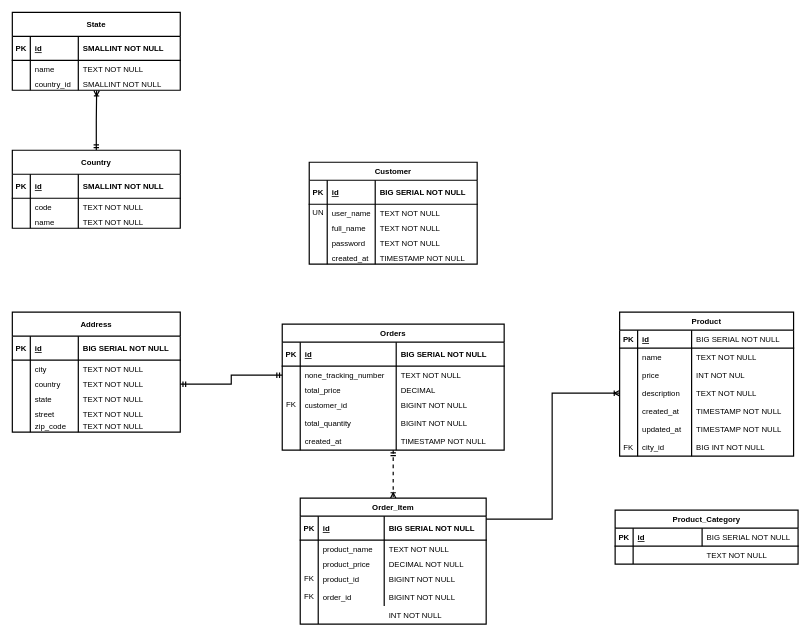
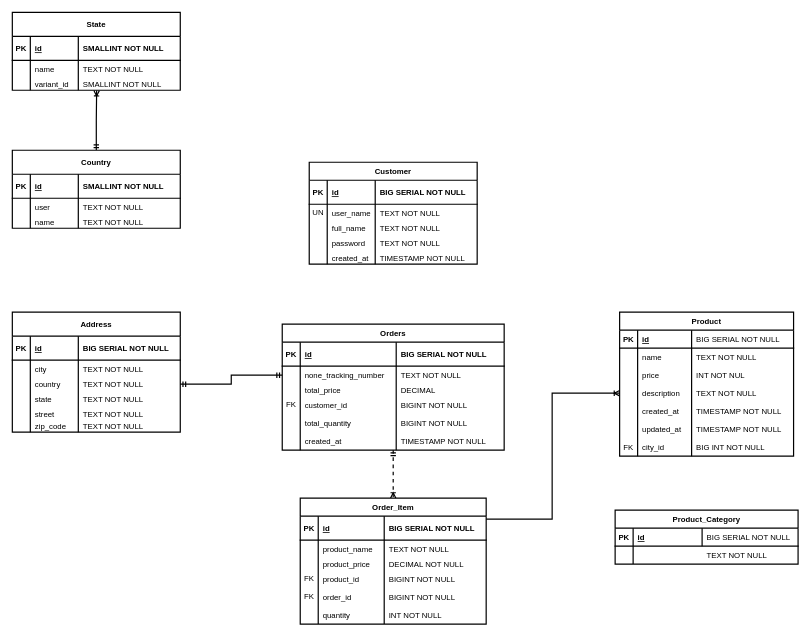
(56, 85) -> (55, 85)
(44, 208) -> (44, 208)
none -> (351, 615)
